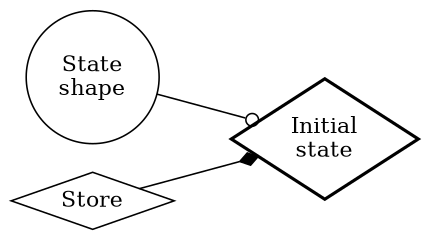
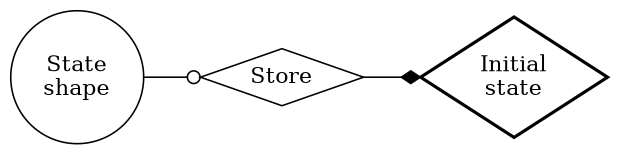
(201, 106) -> (165, 77)
